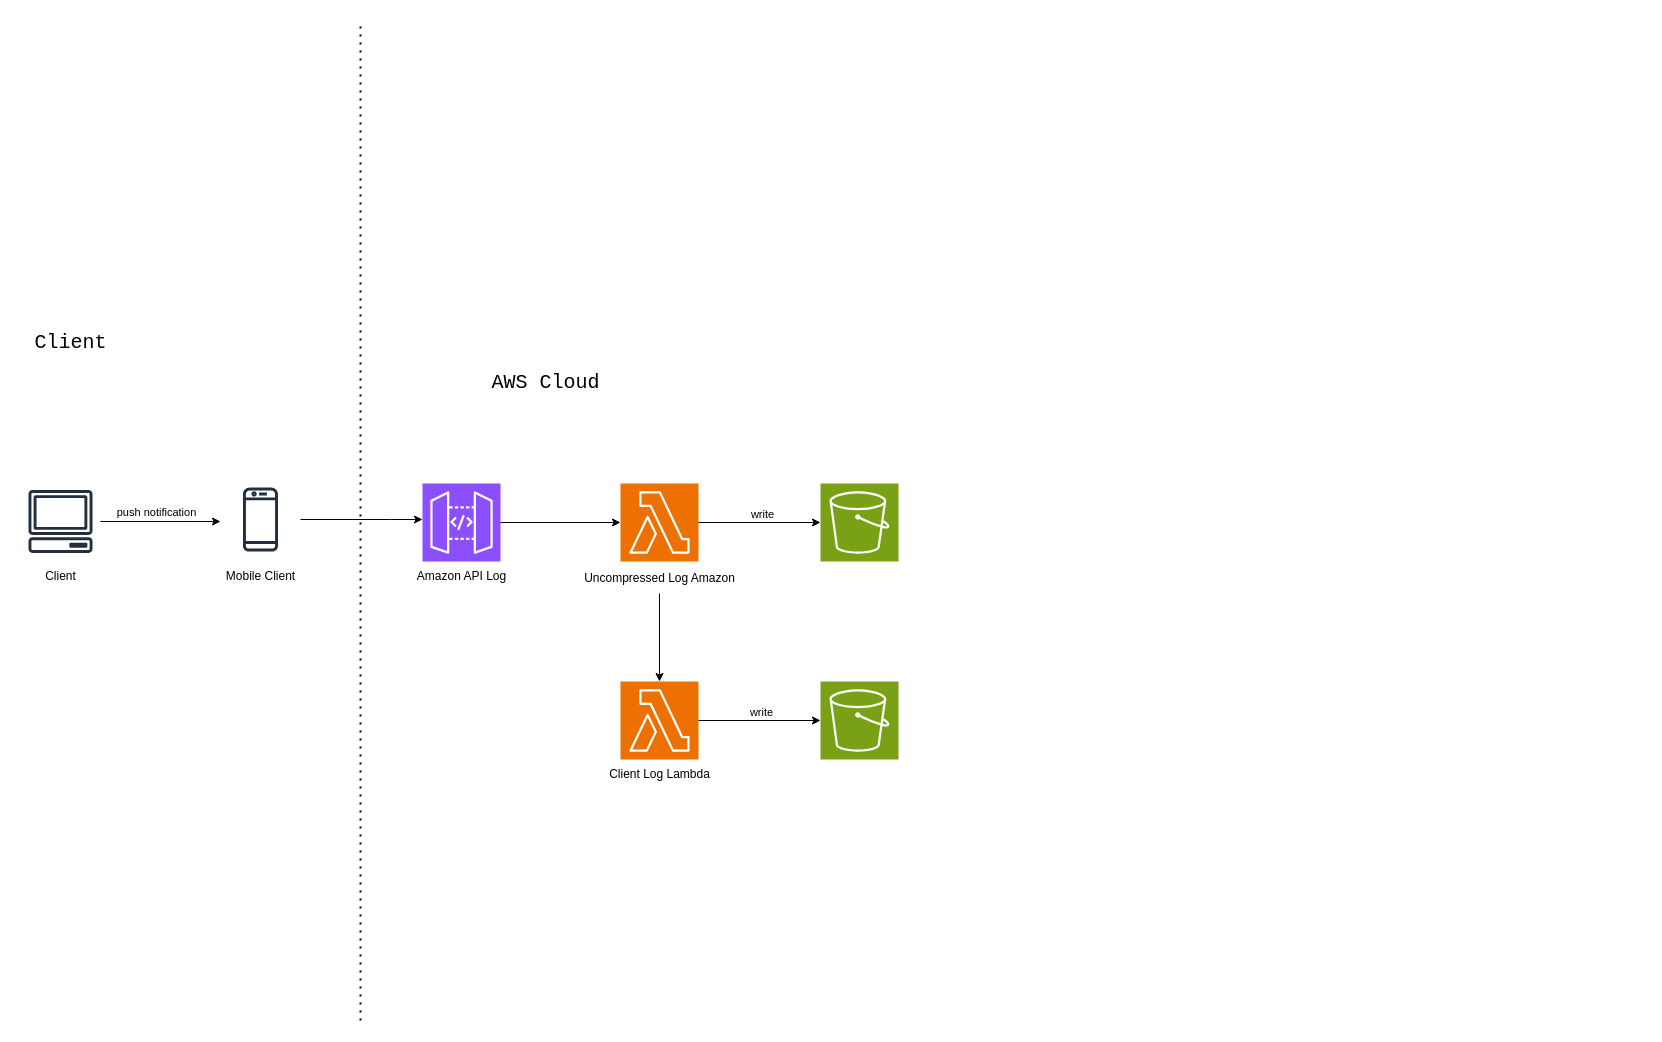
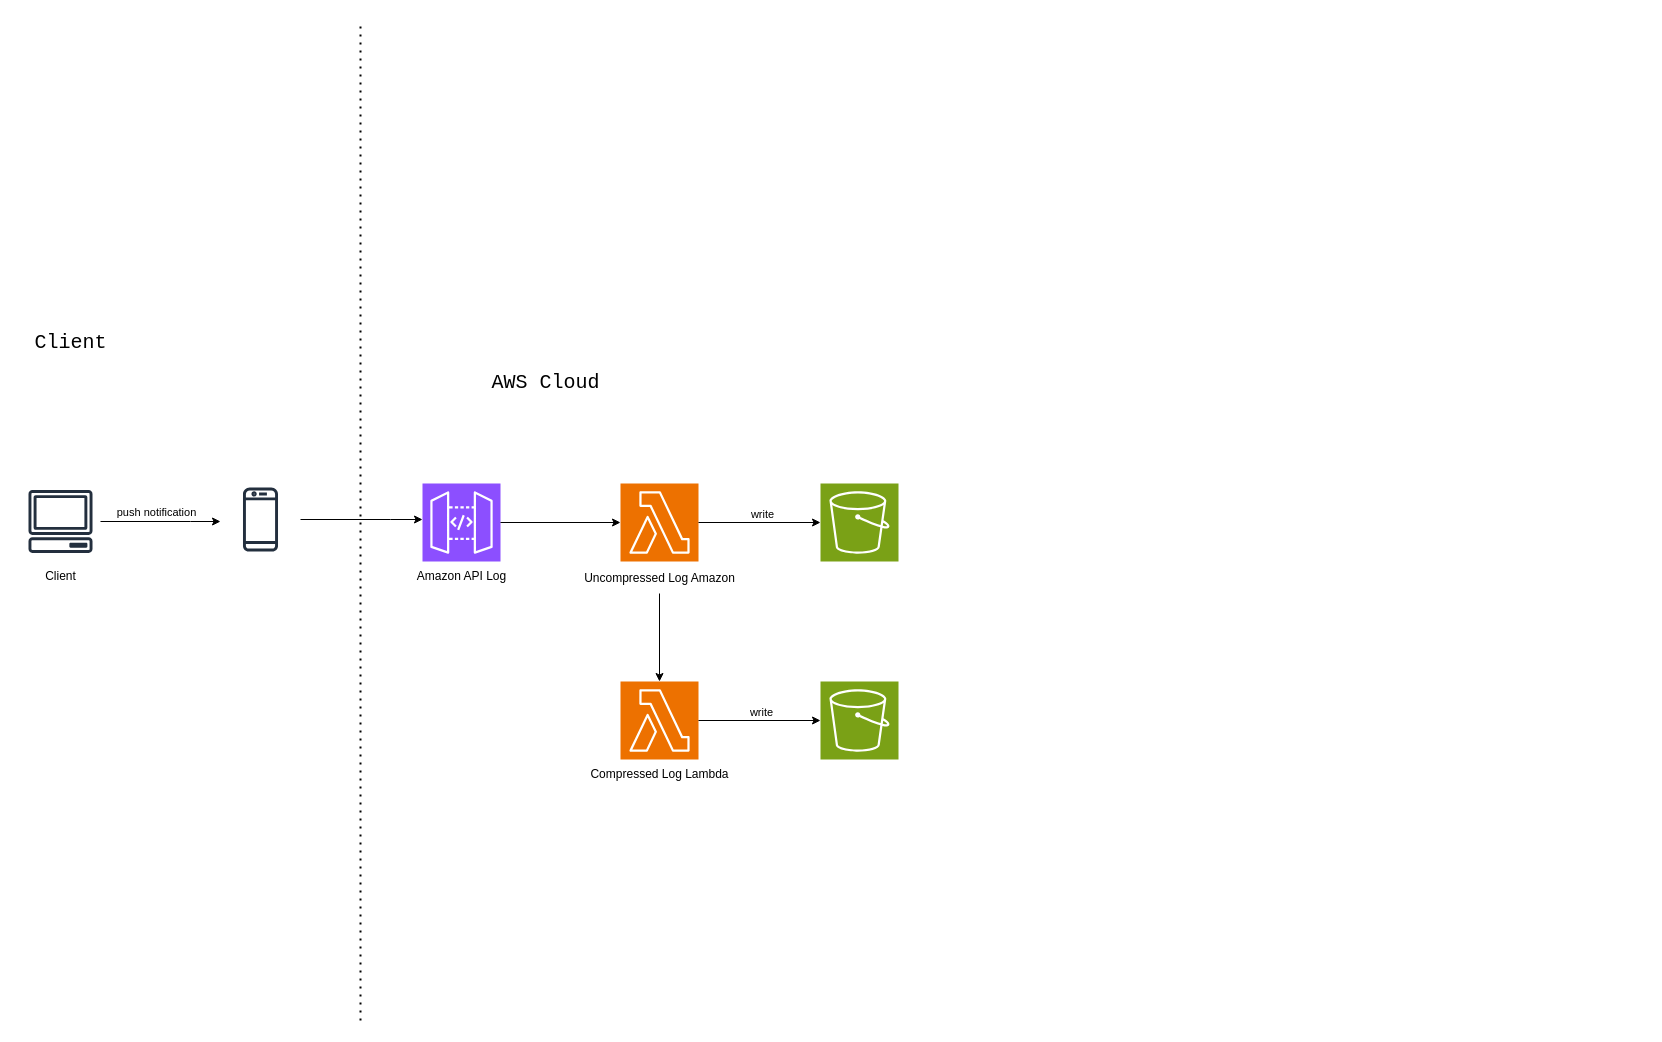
(261, 577) -> none
(660, 775) -> (660, 775)
